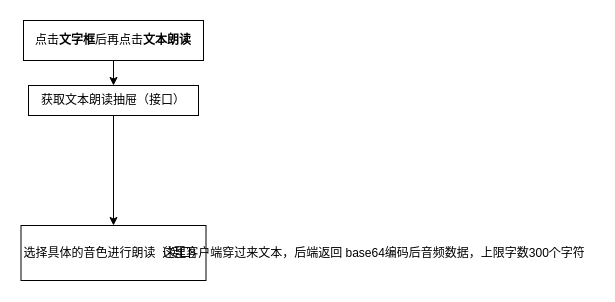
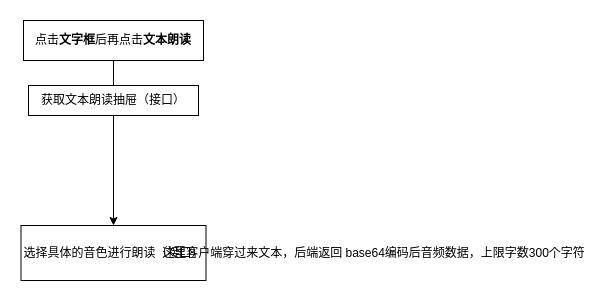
(114, 77) -> (114, 80)
